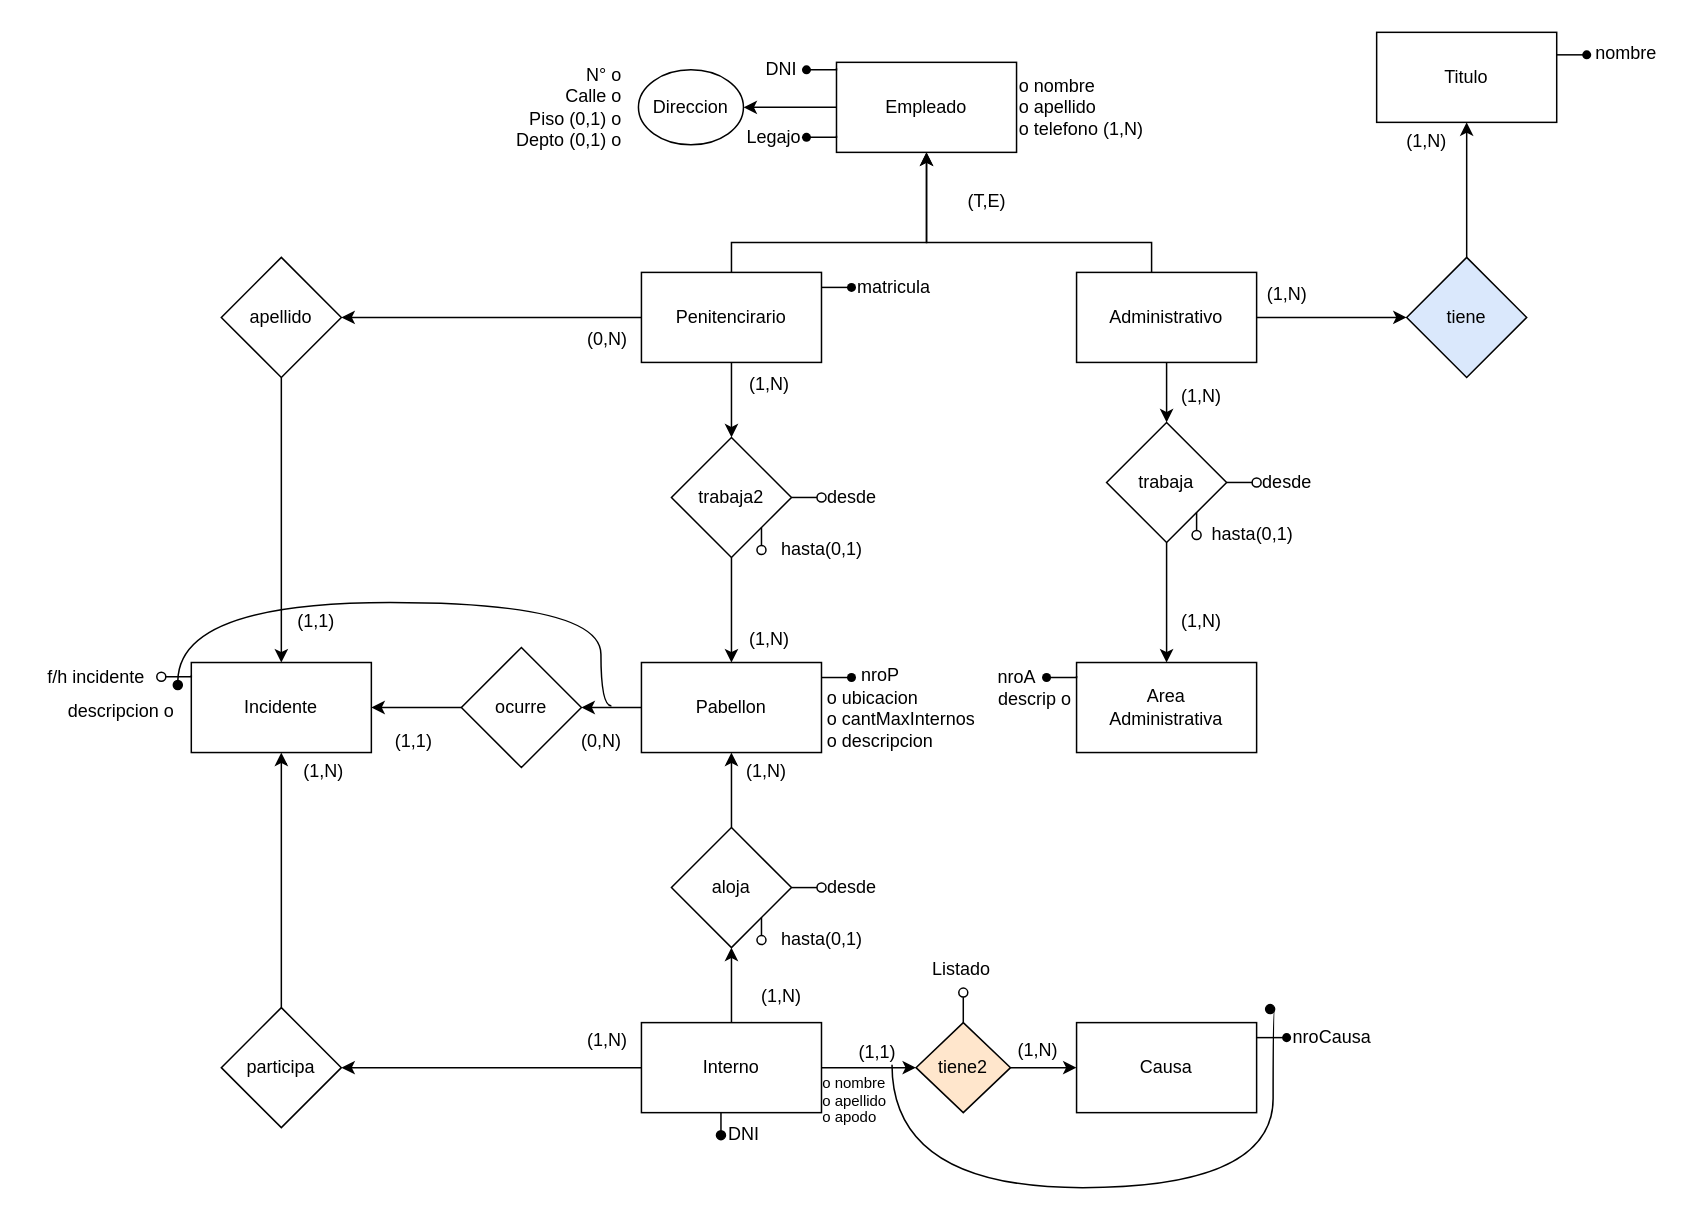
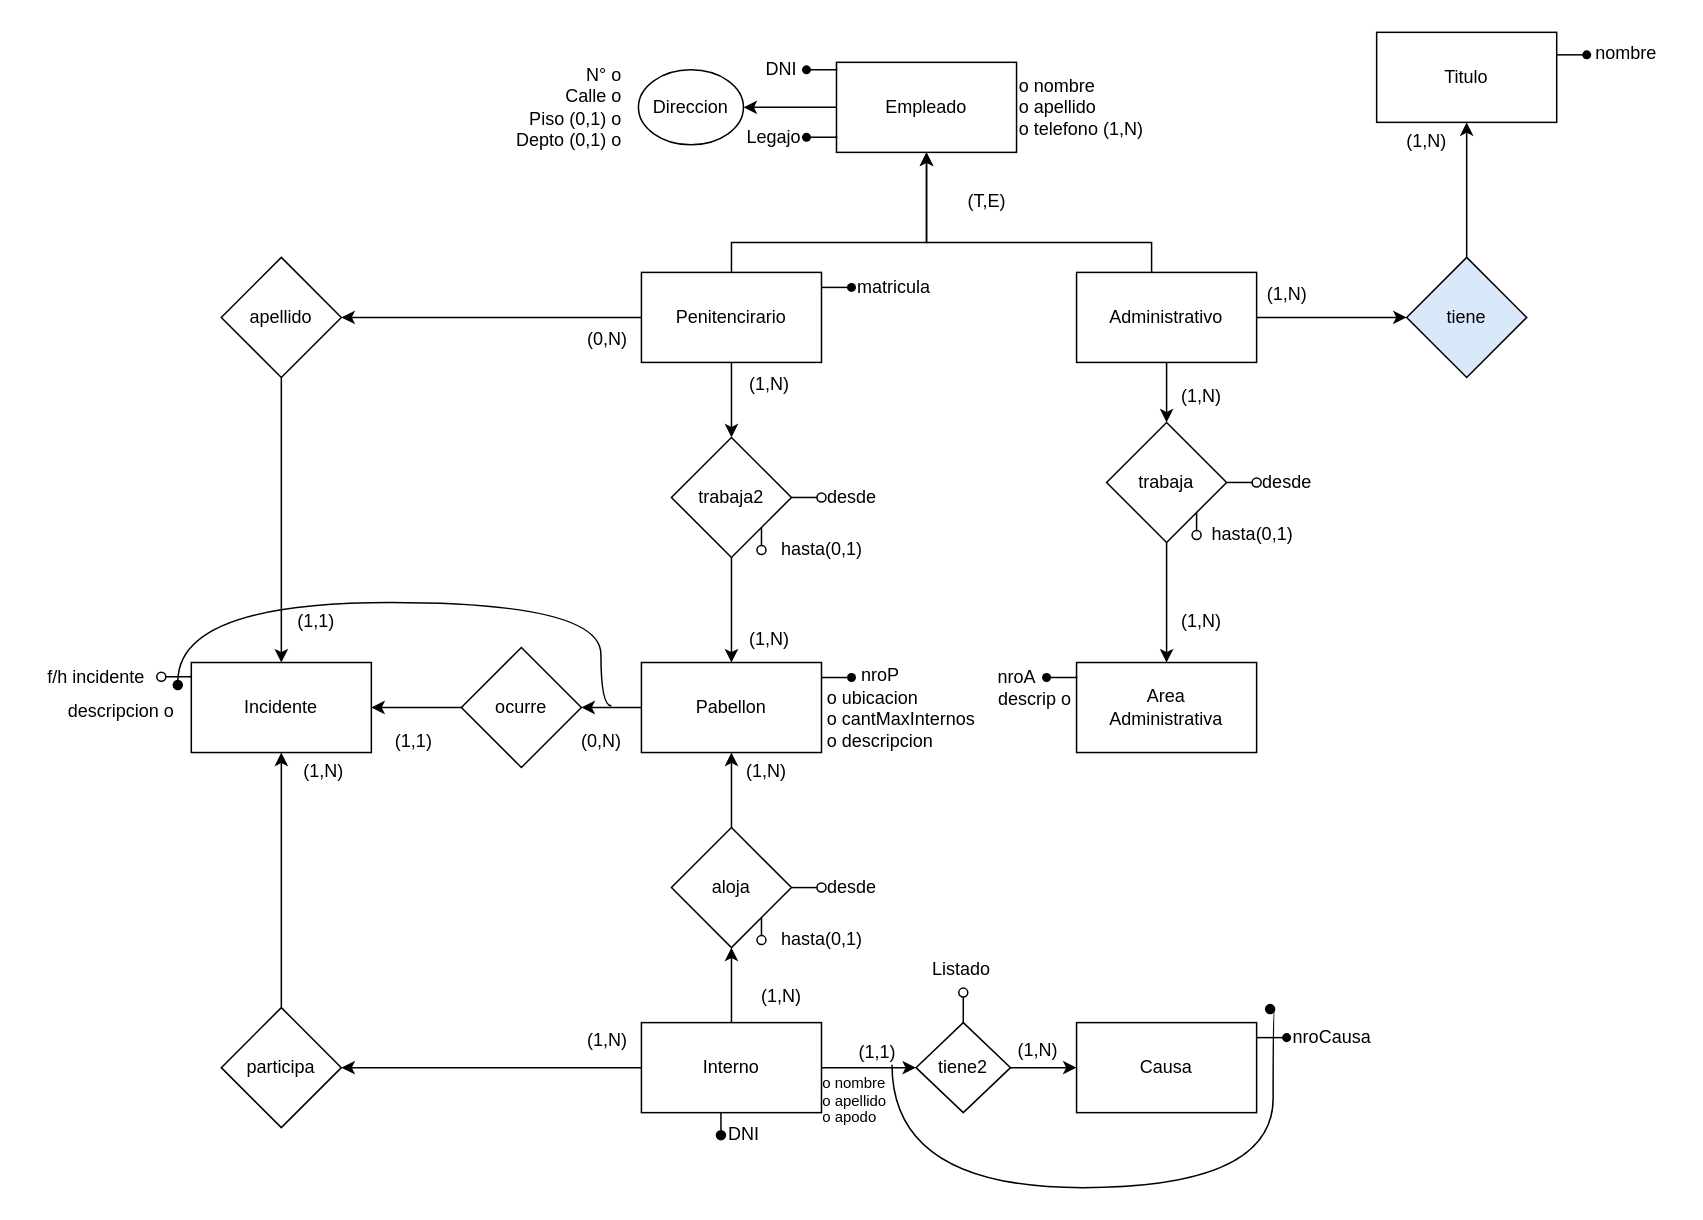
(963, 1067) -> (963, 1067)
